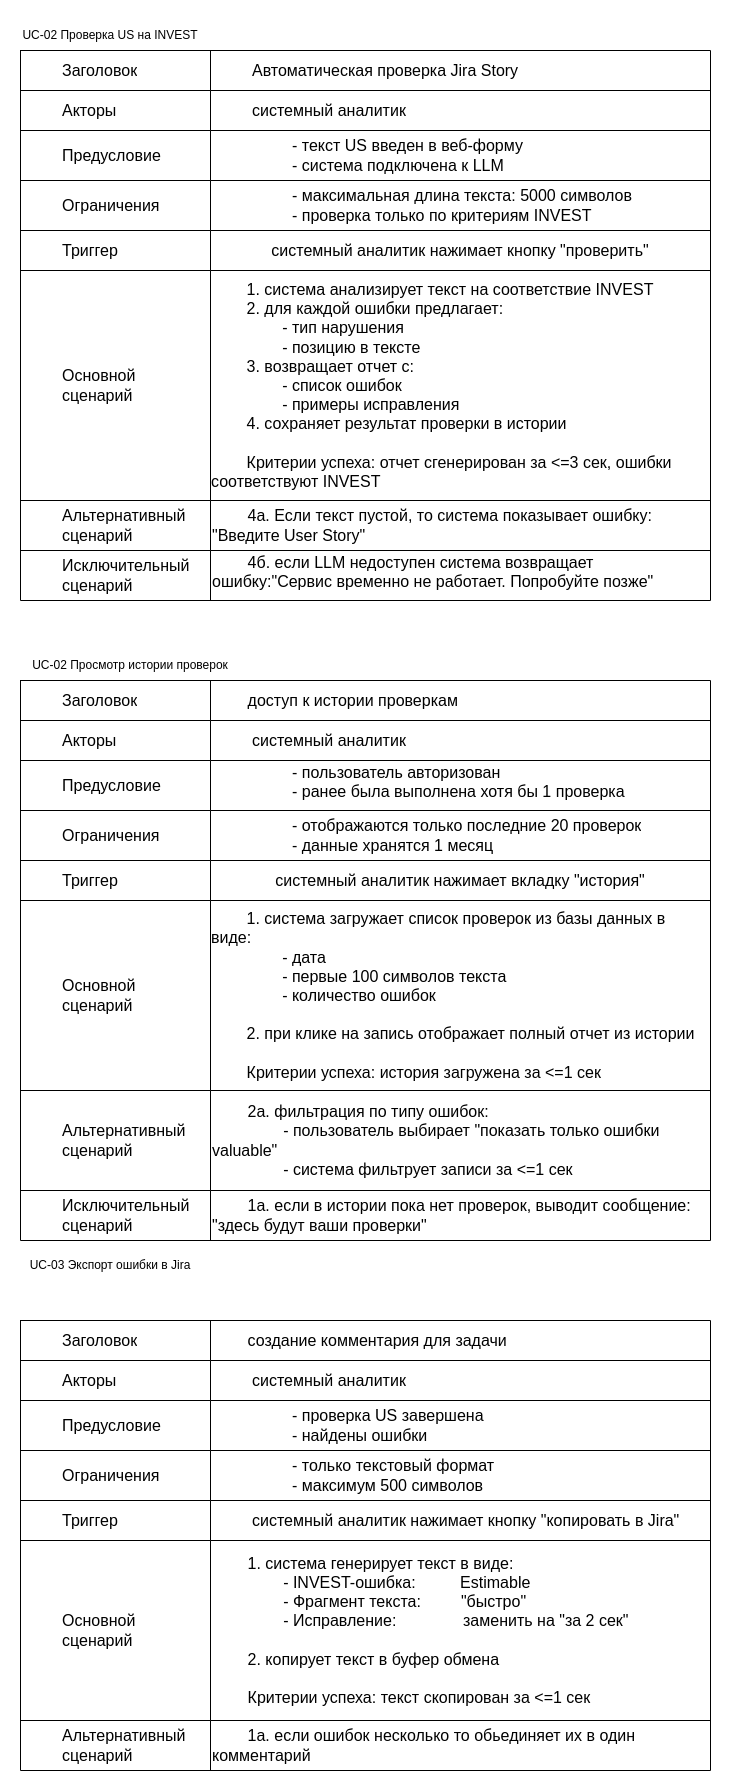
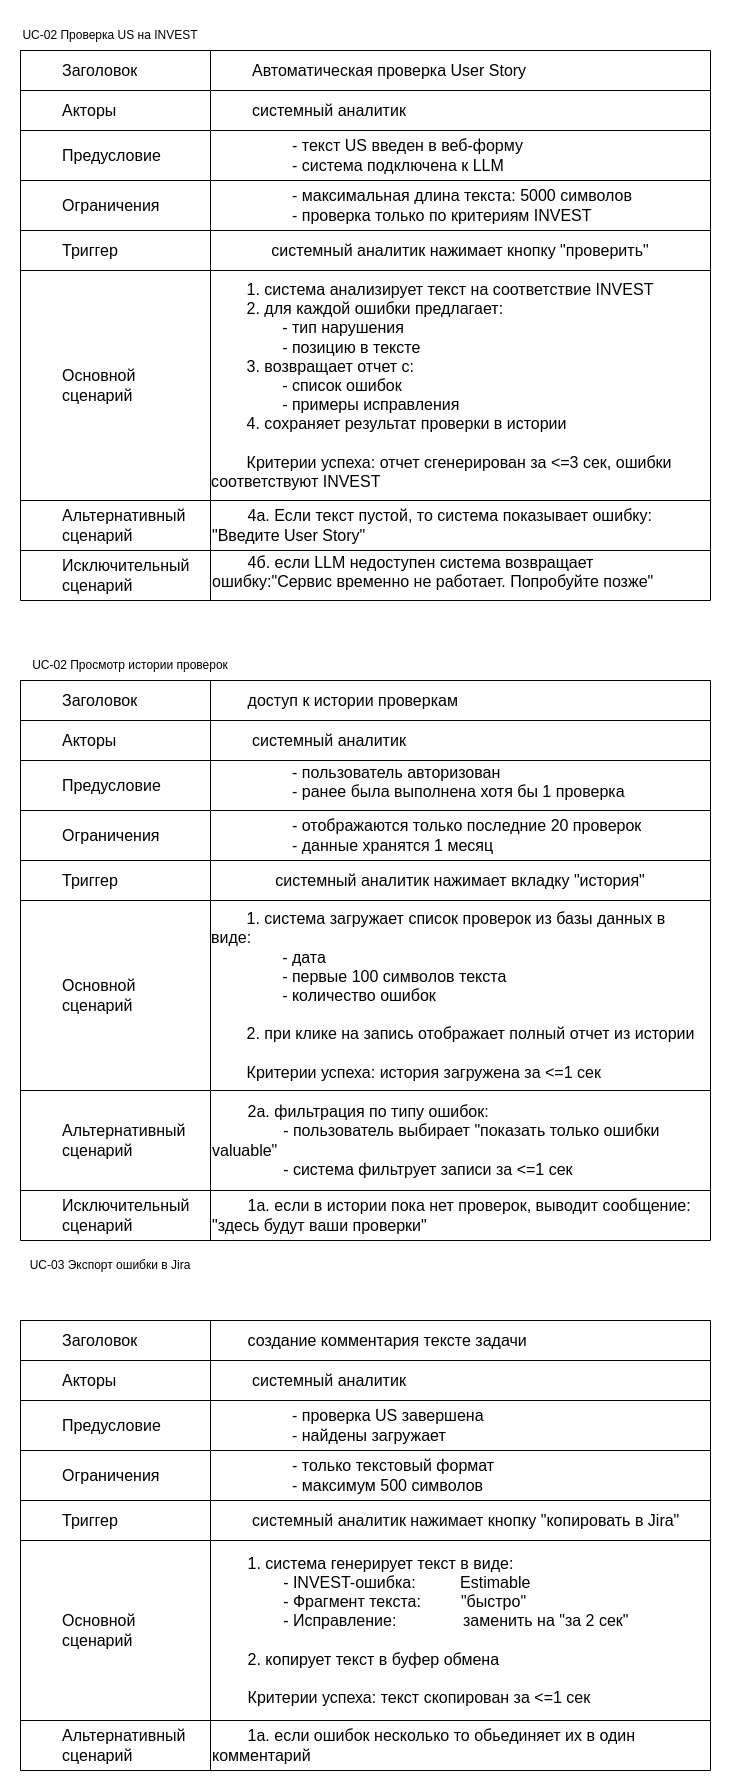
(357, 71) -> (359, 71)
(345, 1341) -> (359, 1341)
(309, 1426) -> (309, 1426)
